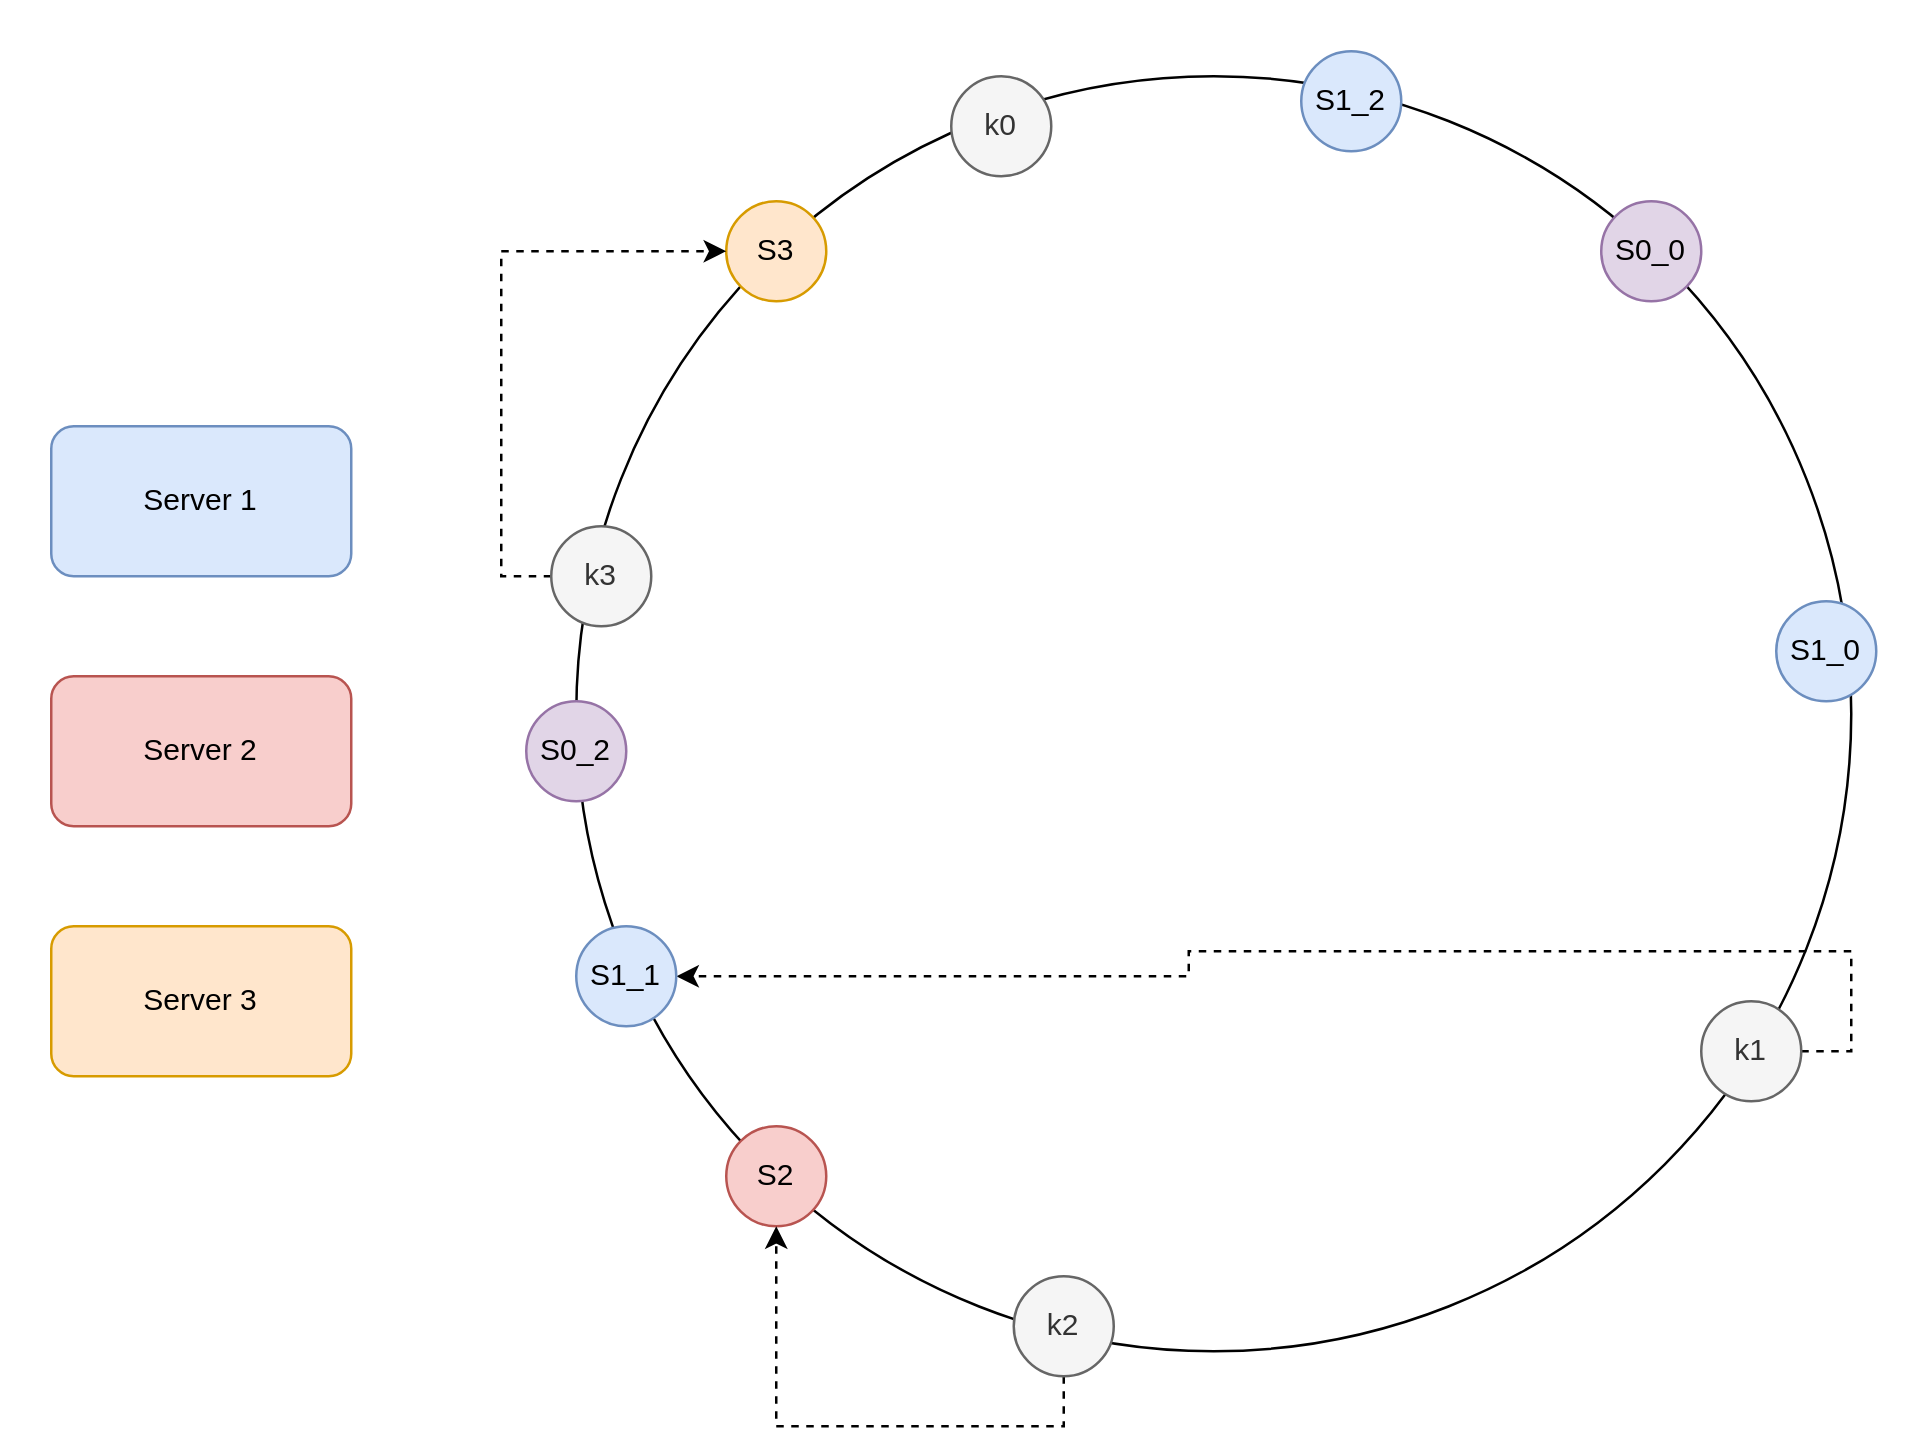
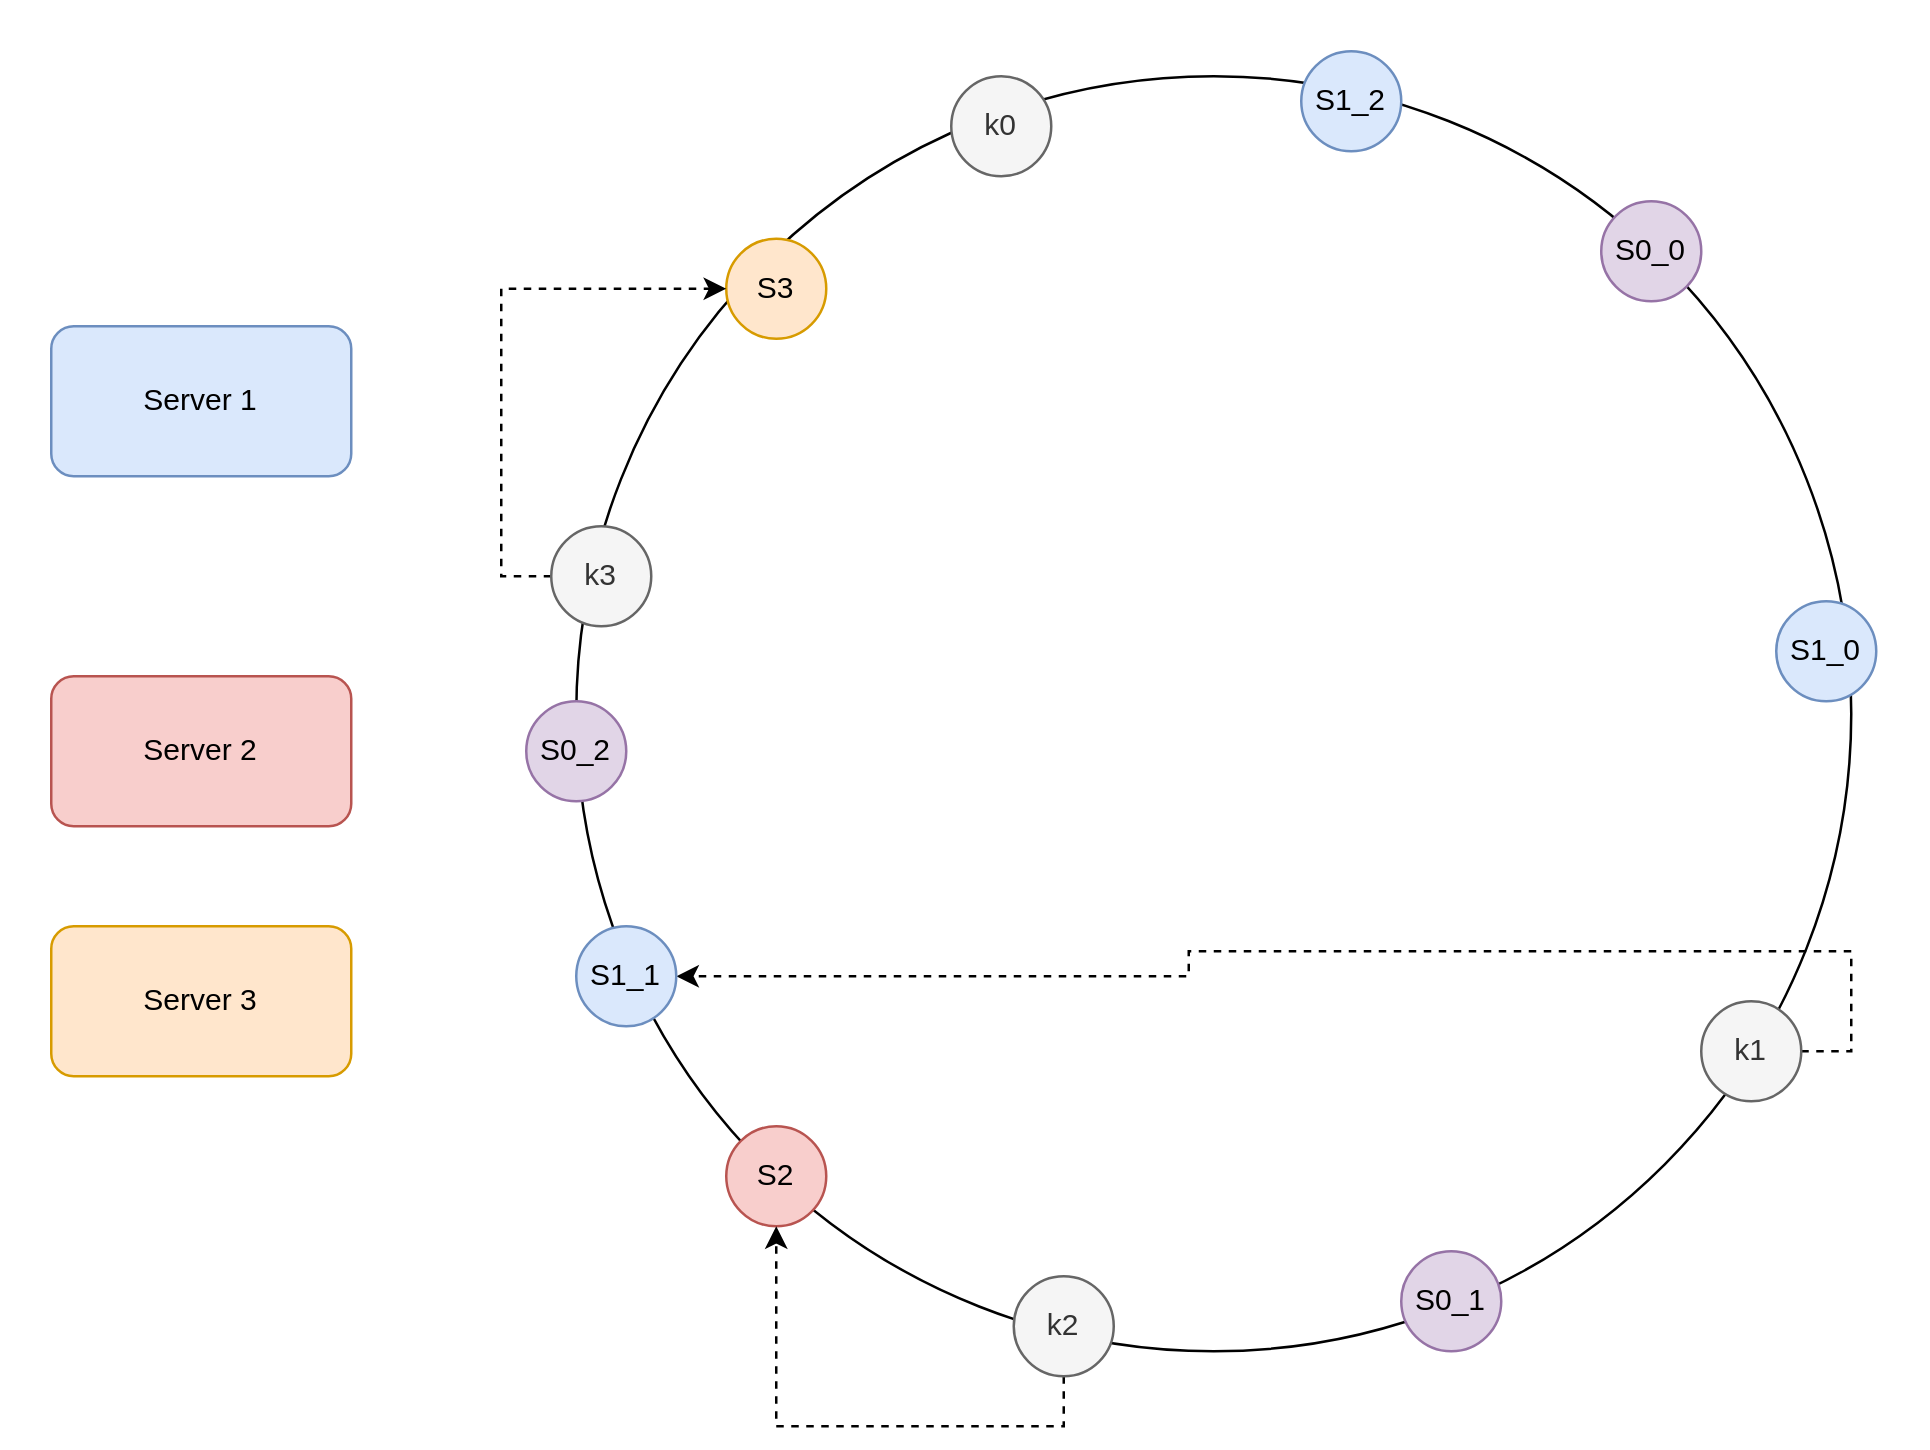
(776, 251) -> (776, 289)
(201, 501) -> (201, 401)
none -> (1451, 1301)
